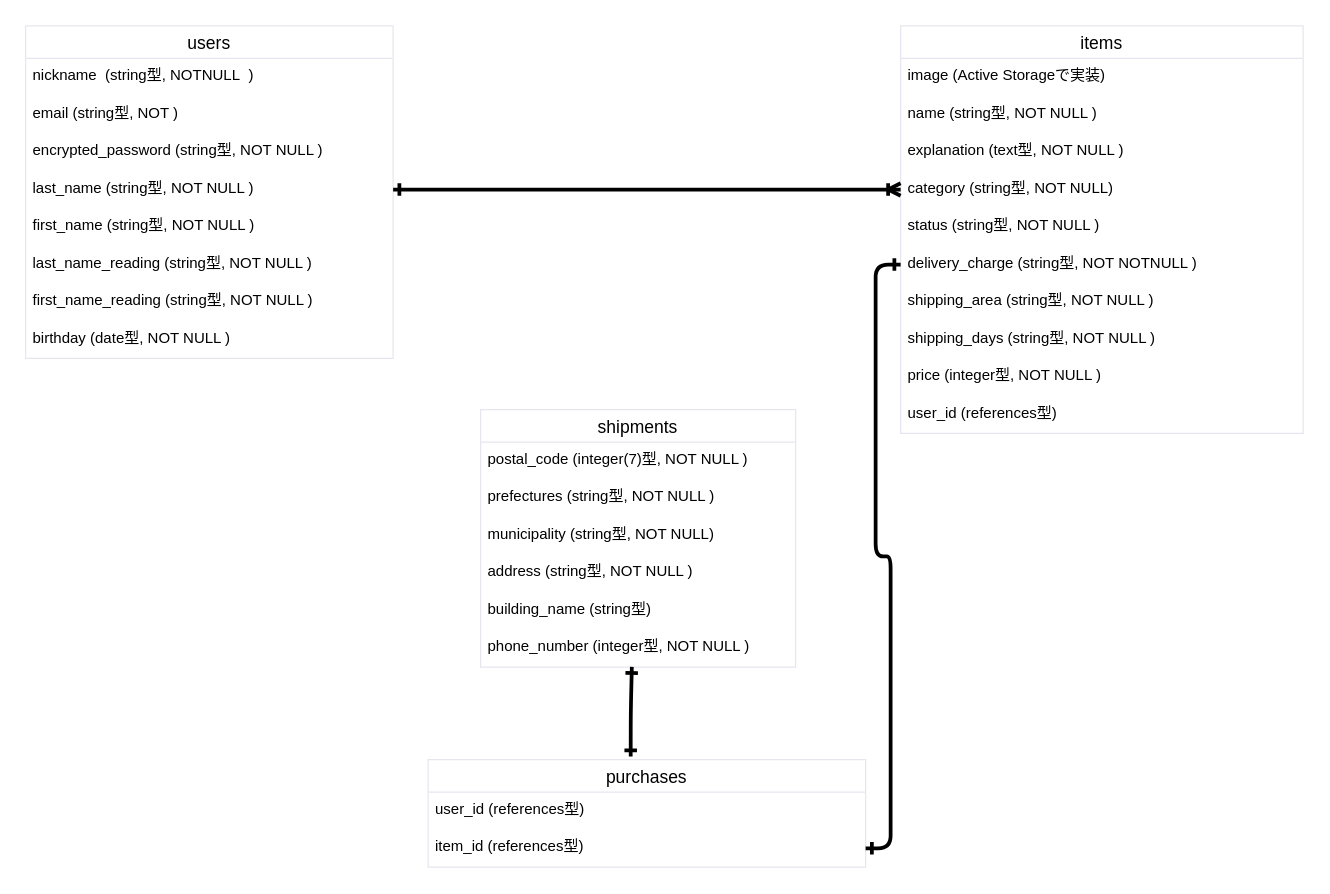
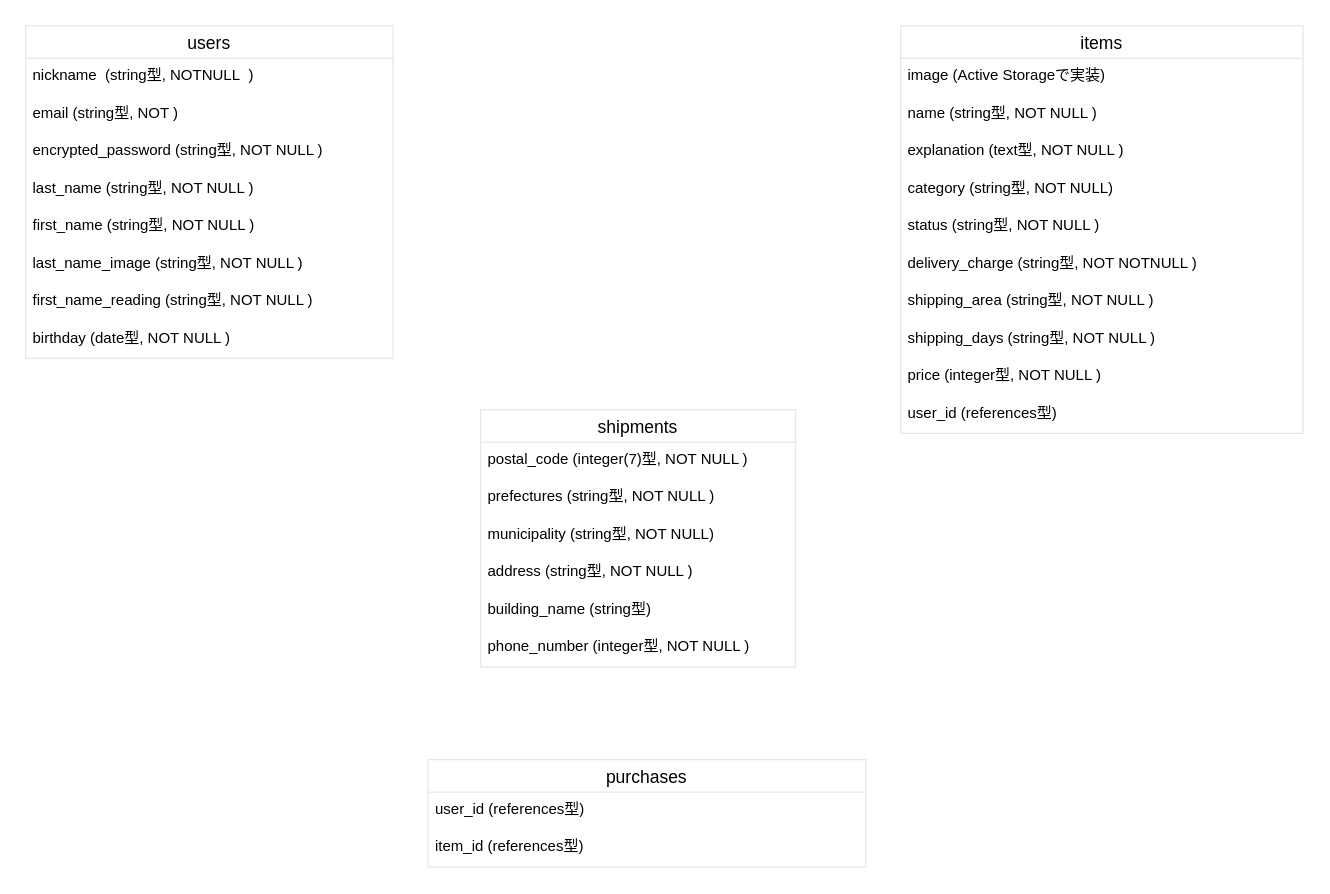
(646, 189) -> none
(180, 263) -> (171, 263)
(886, 556) -> none
(631, 713) -> none
